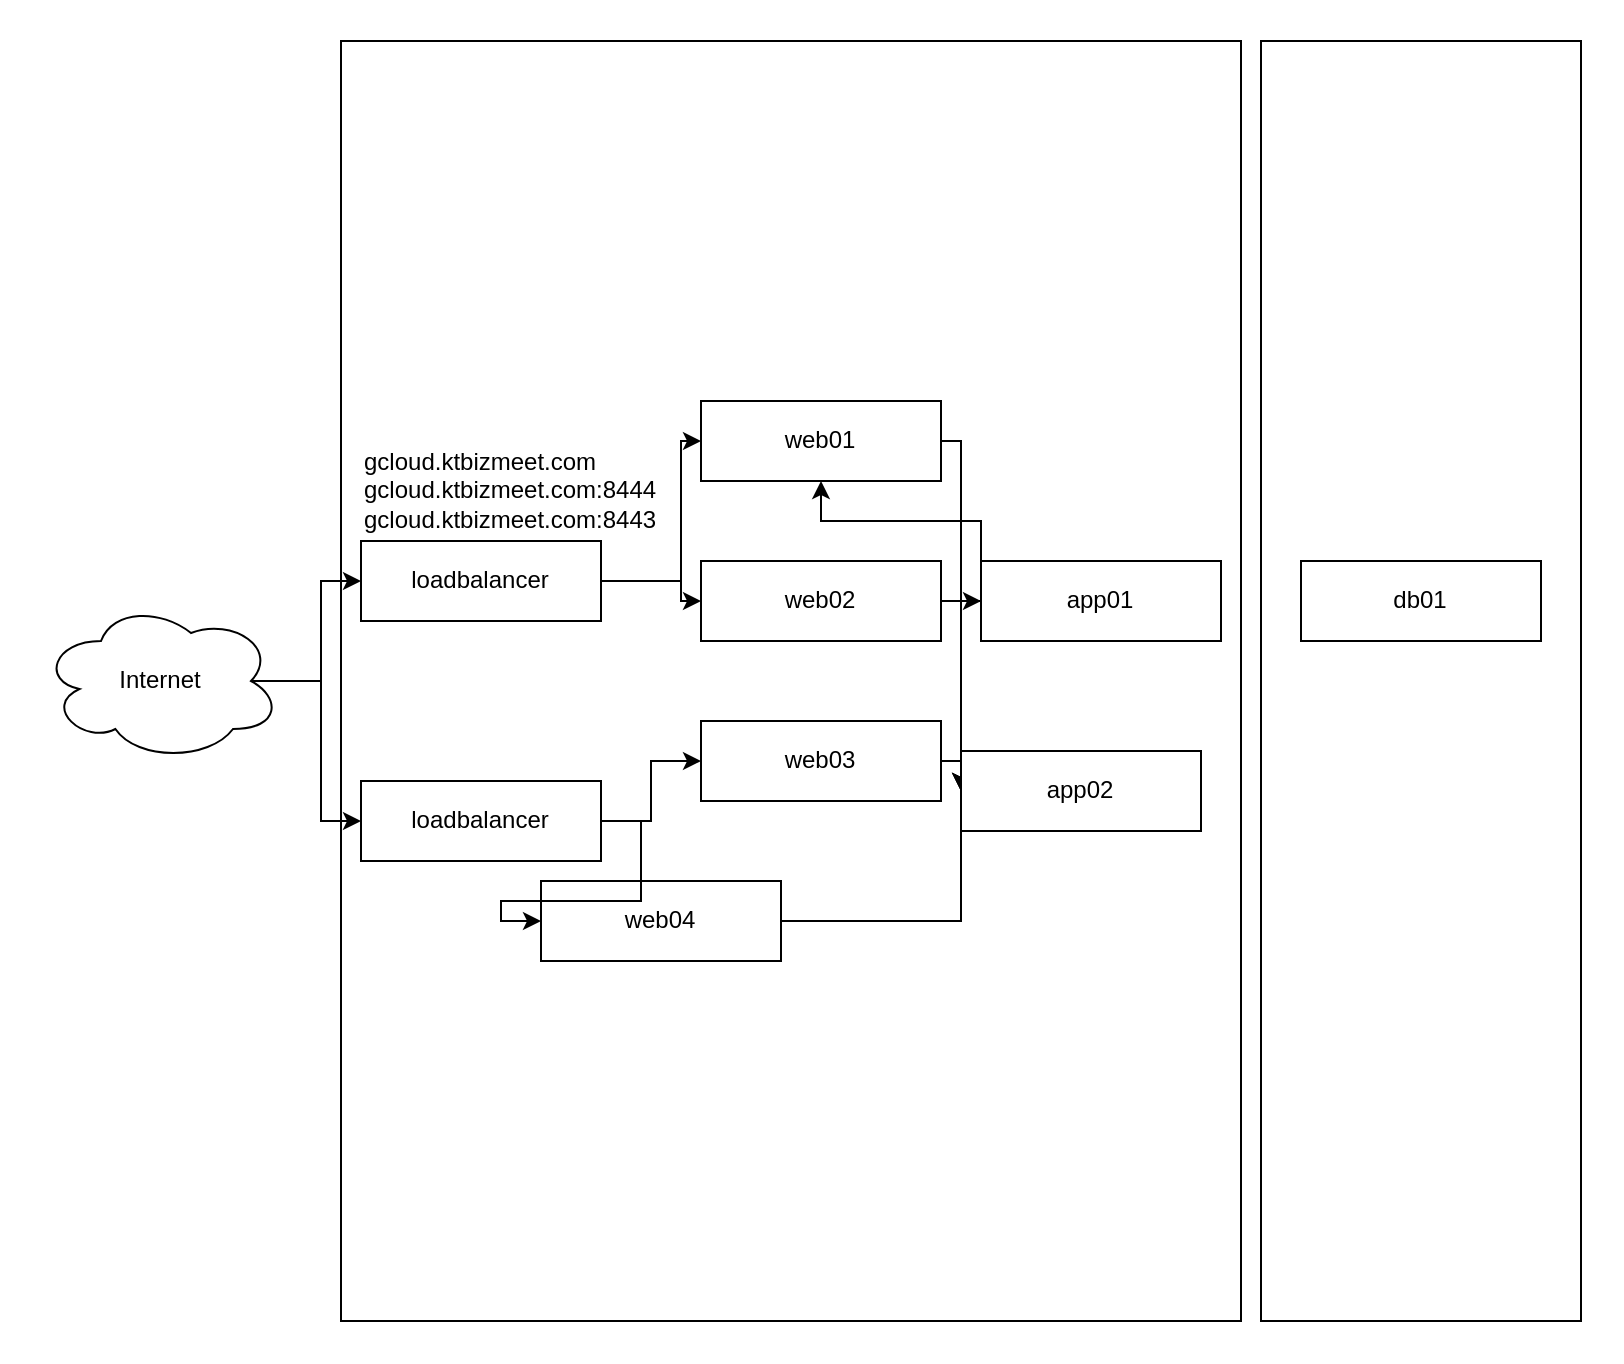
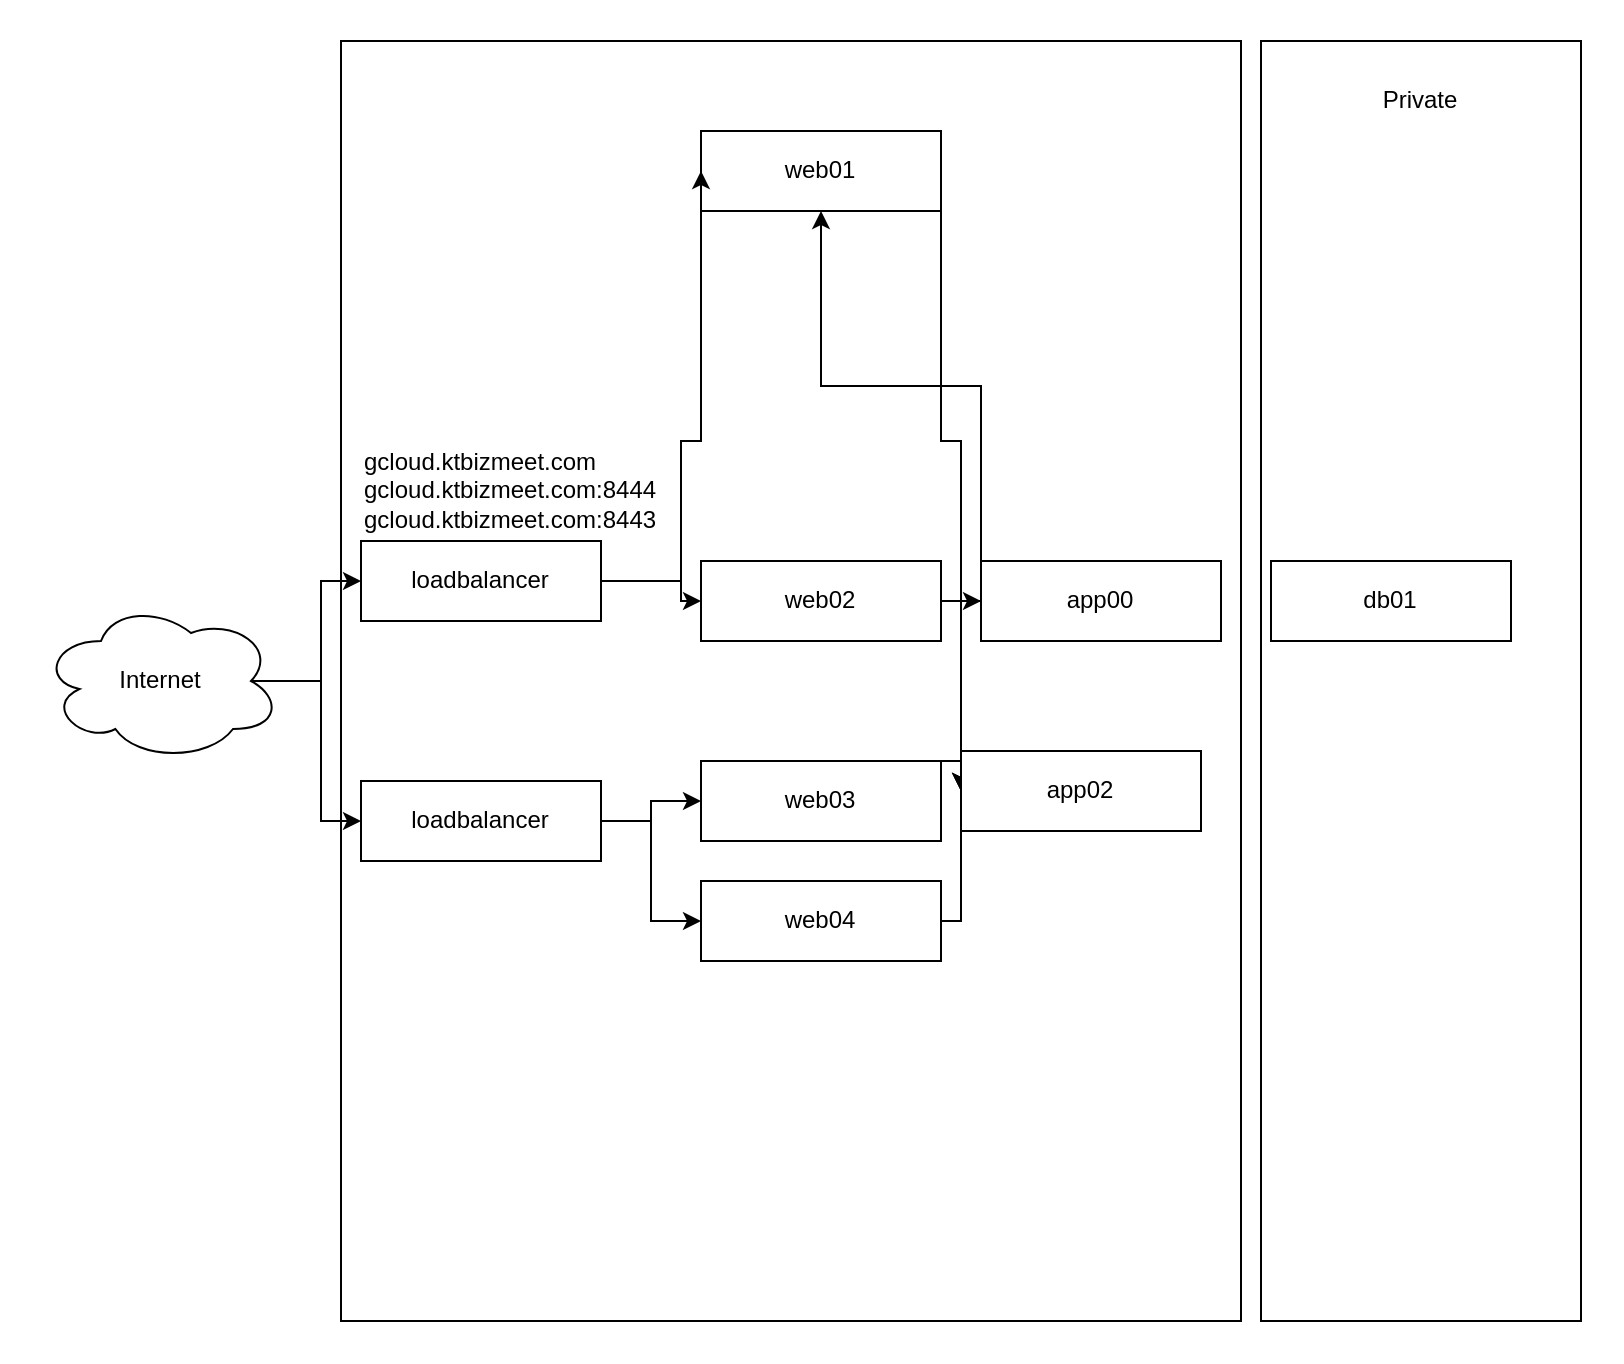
none -> (1421, 101)
(821, 441) -> (821, 171)
(1101, 601) -> (1101, 601)
(1421, 601) -> (1391, 601)
(821, 761) -> (821, 801)
(661, 921) -> (821, 921)
